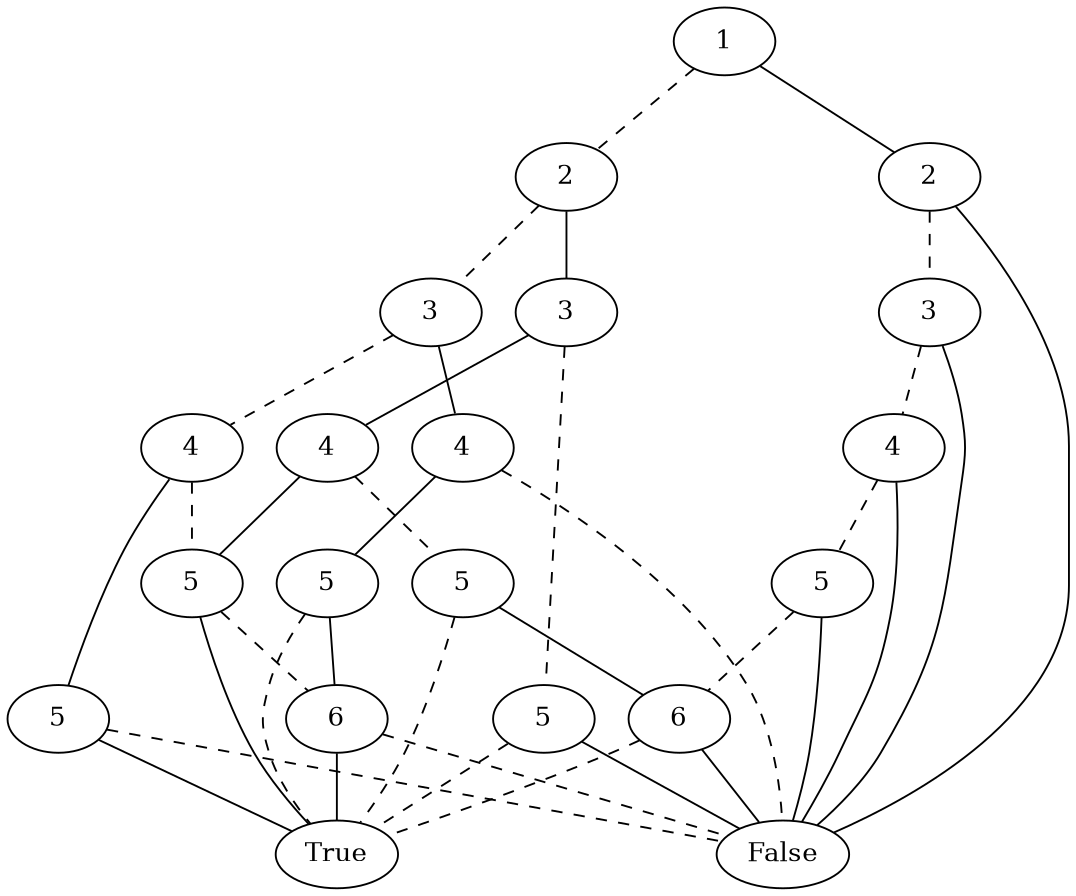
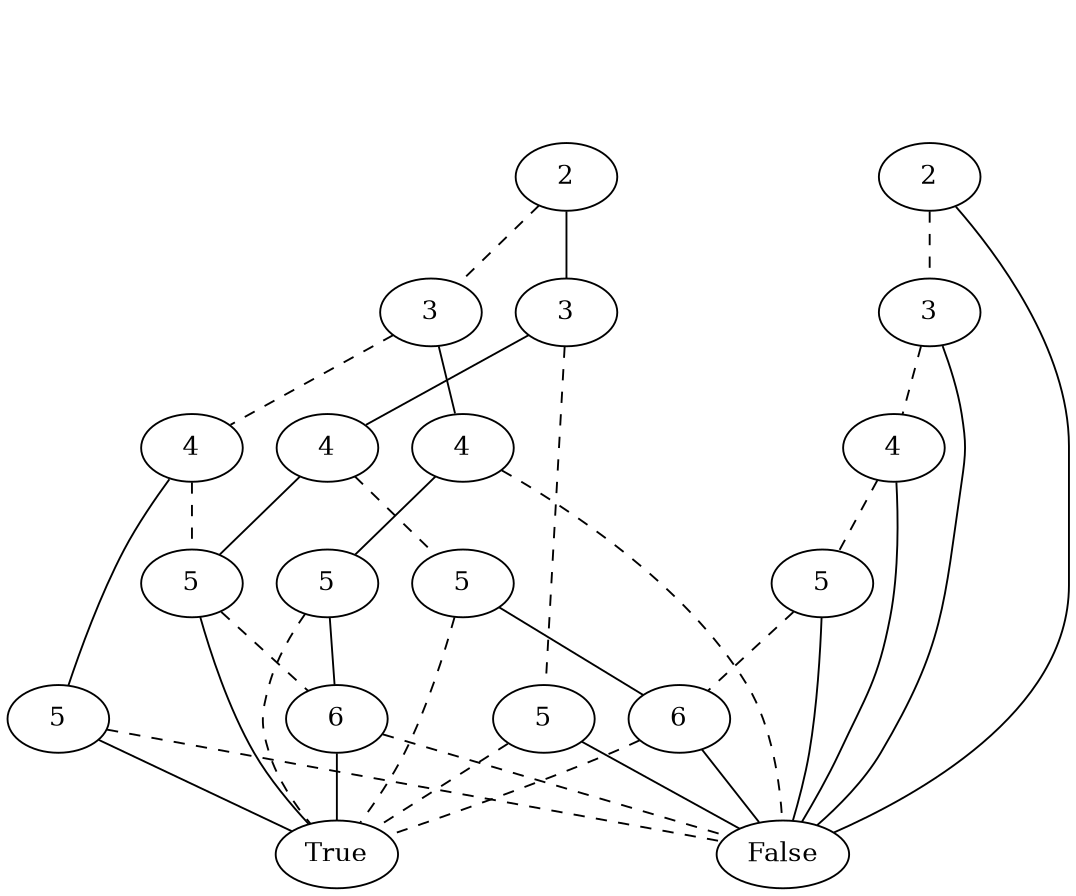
(725, 41) -> none
